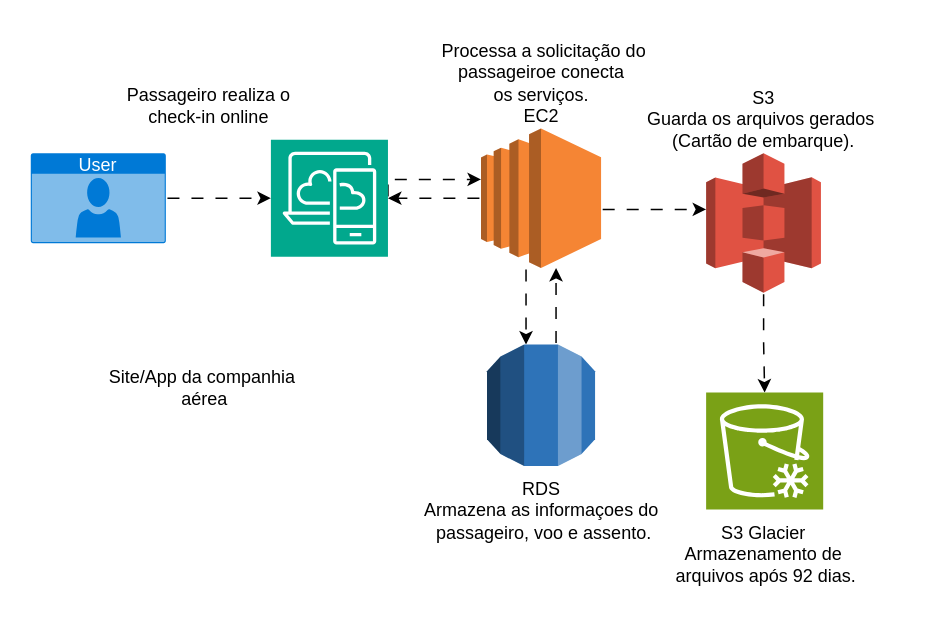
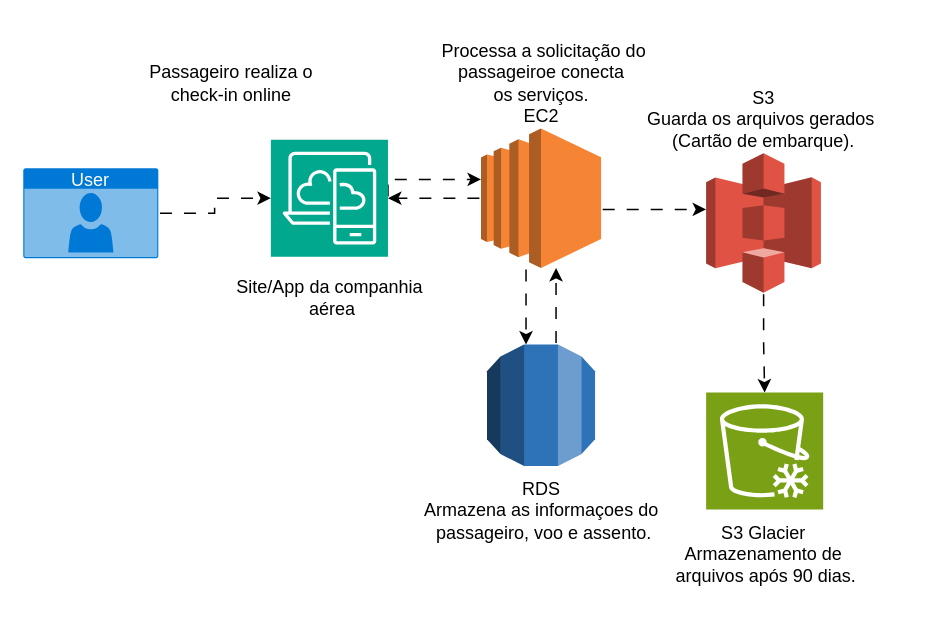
(211, 106) -> (233, 83)
(98, 198) -> (91, 213)
(202, 388) -> (329, 298)
(764, 554) -> (764, 554)
